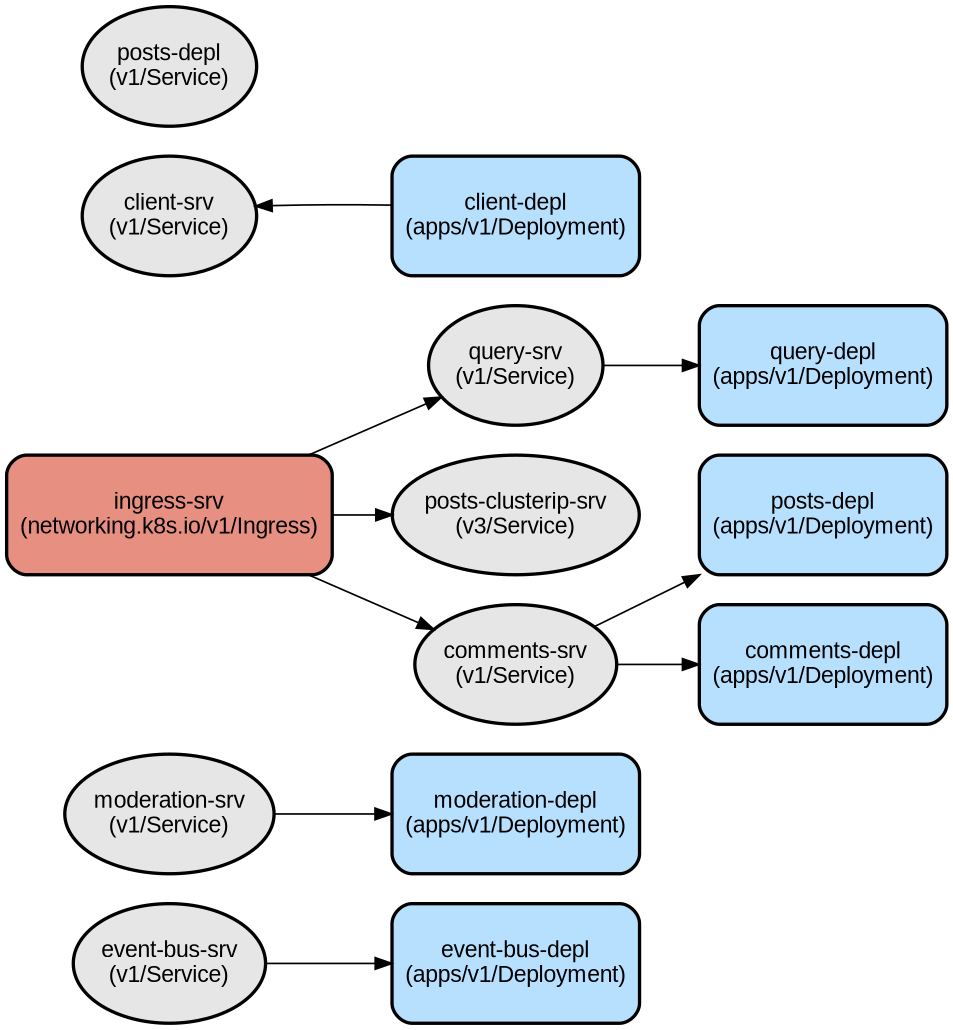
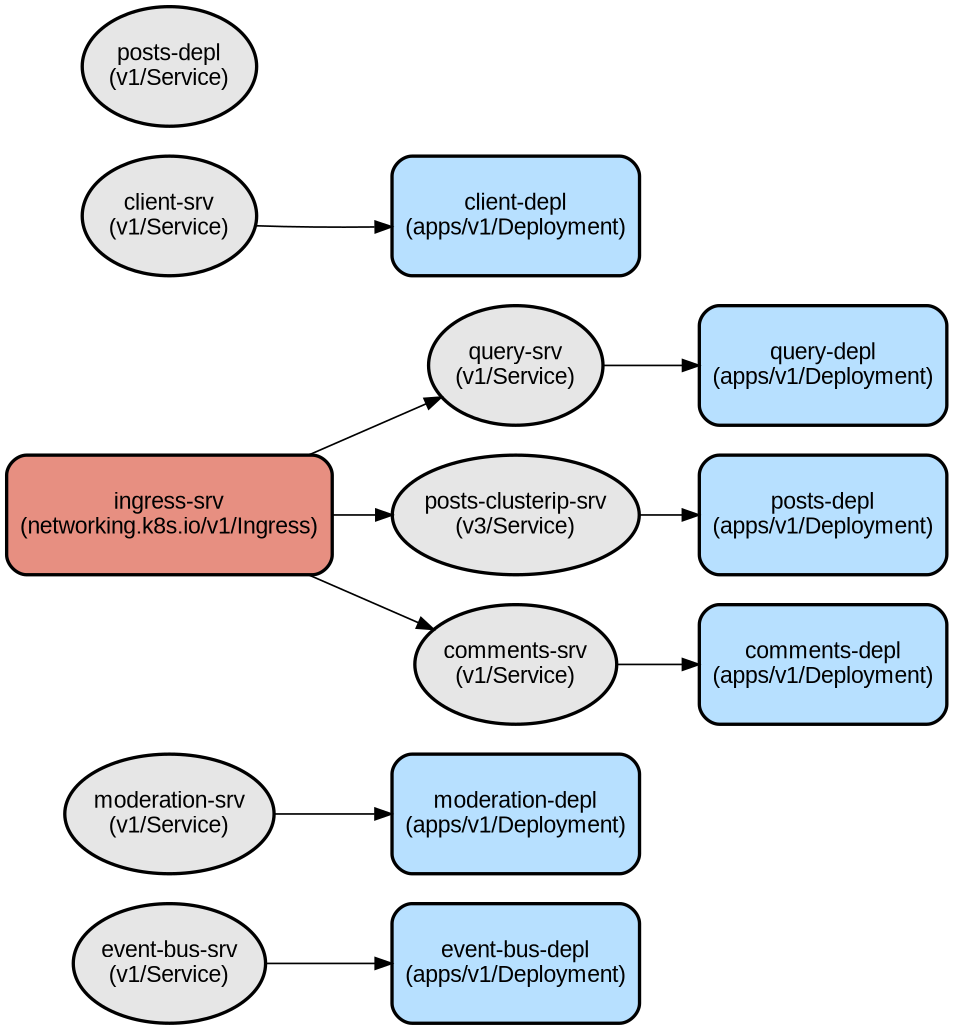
(332, 205) -> (315, 227)
(639, 604) -> (661, 515)
